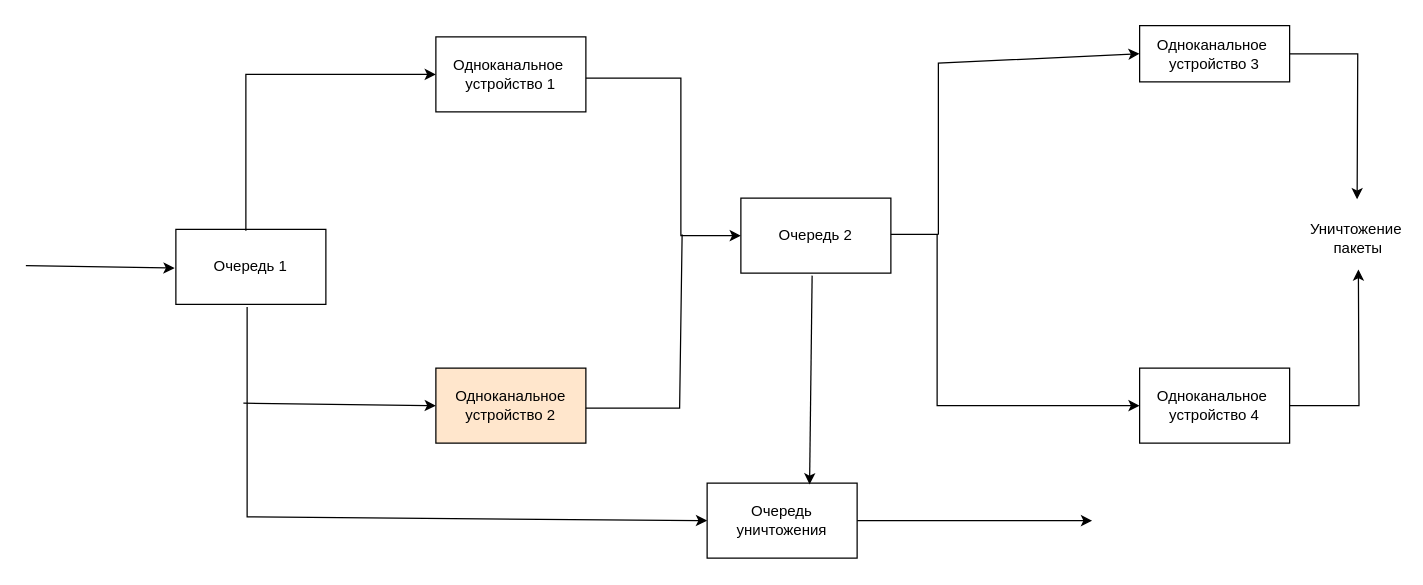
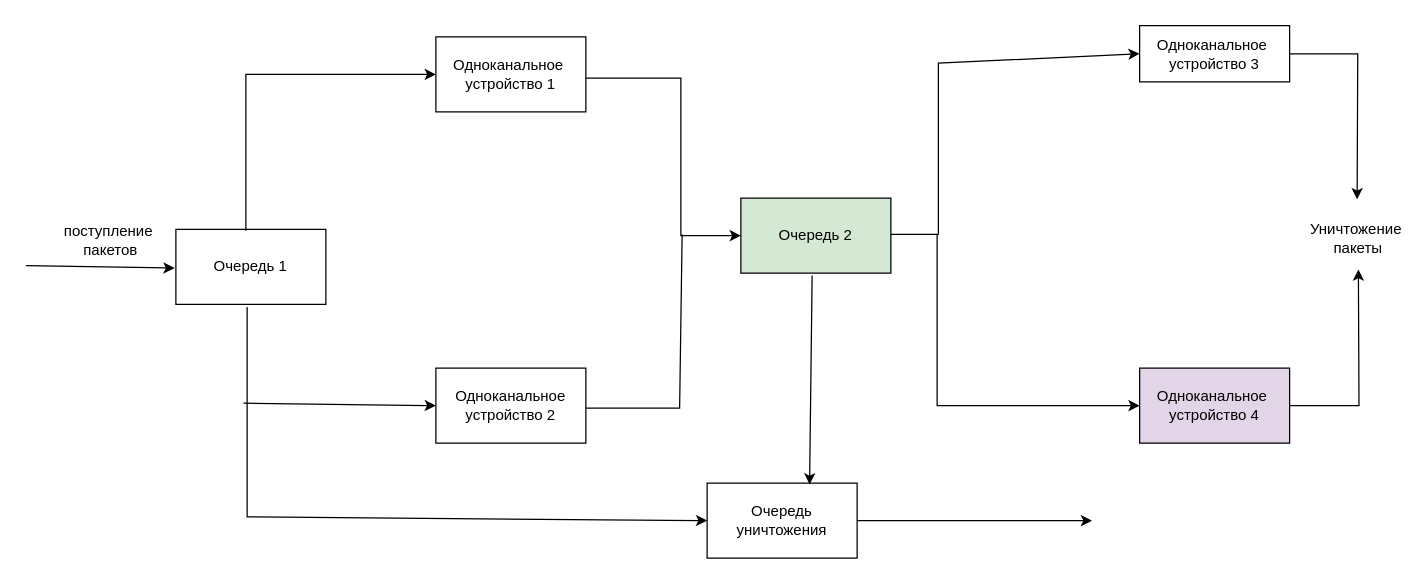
(816, 236) -> (816, 236)
none -> (111, 241)
(511, 406) -> (511, 406)
(1214, 406) -> (1214, 406)
